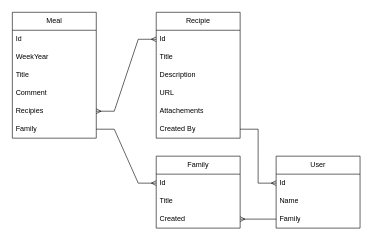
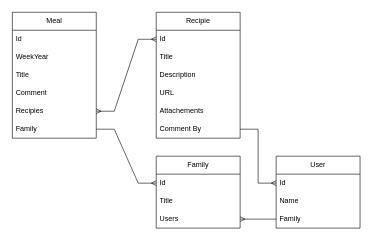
(179, 129) -> (179, 129)
(174, 219) -> (170, 219)
